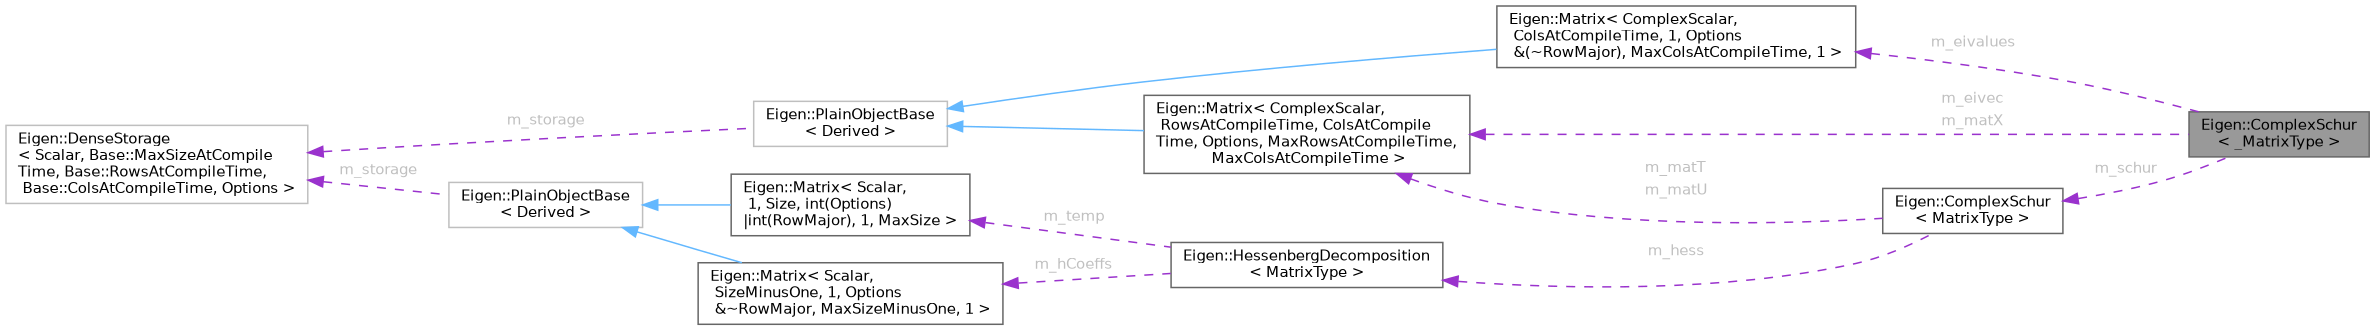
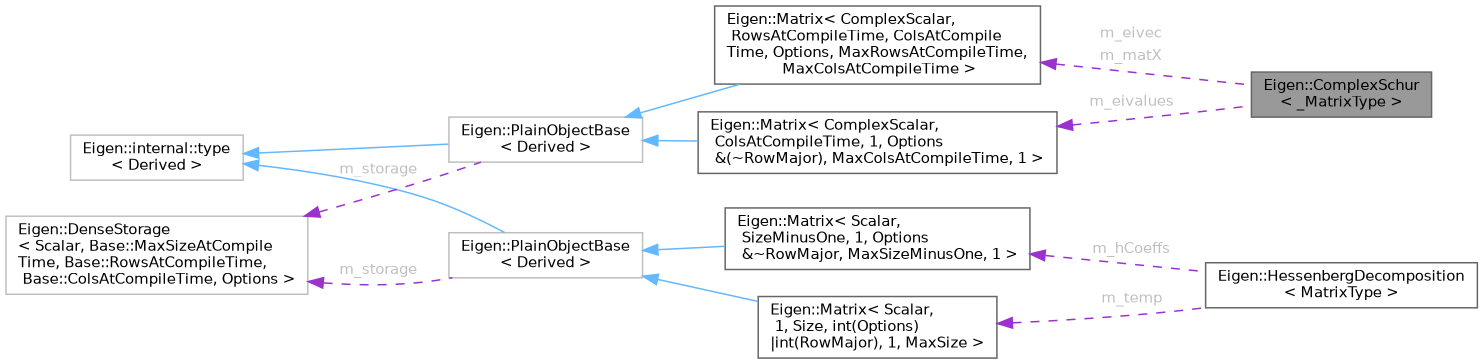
none -> (157, 158)
(1973, 211) -> none
